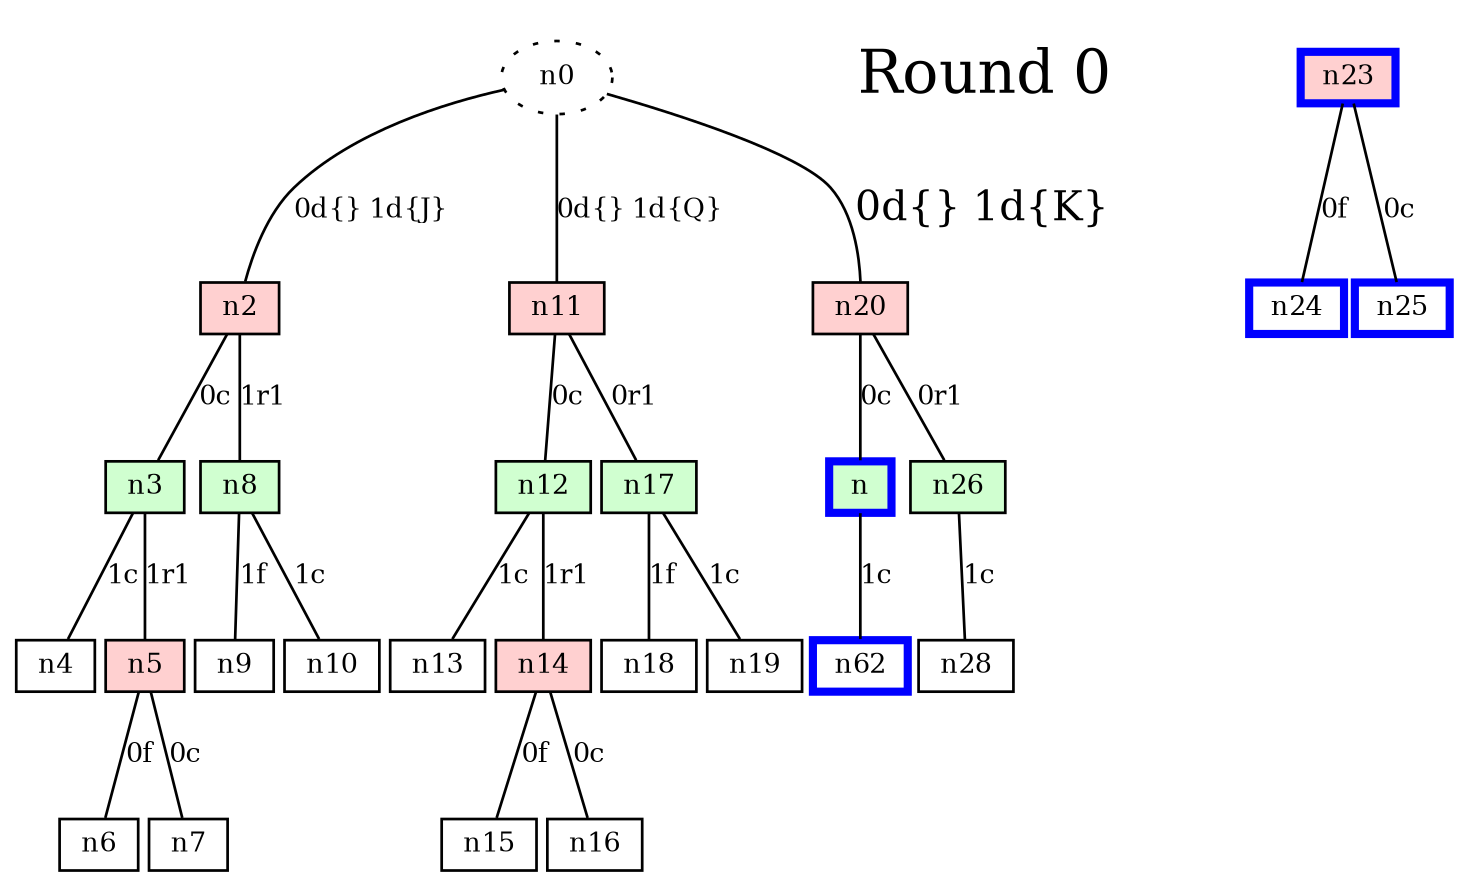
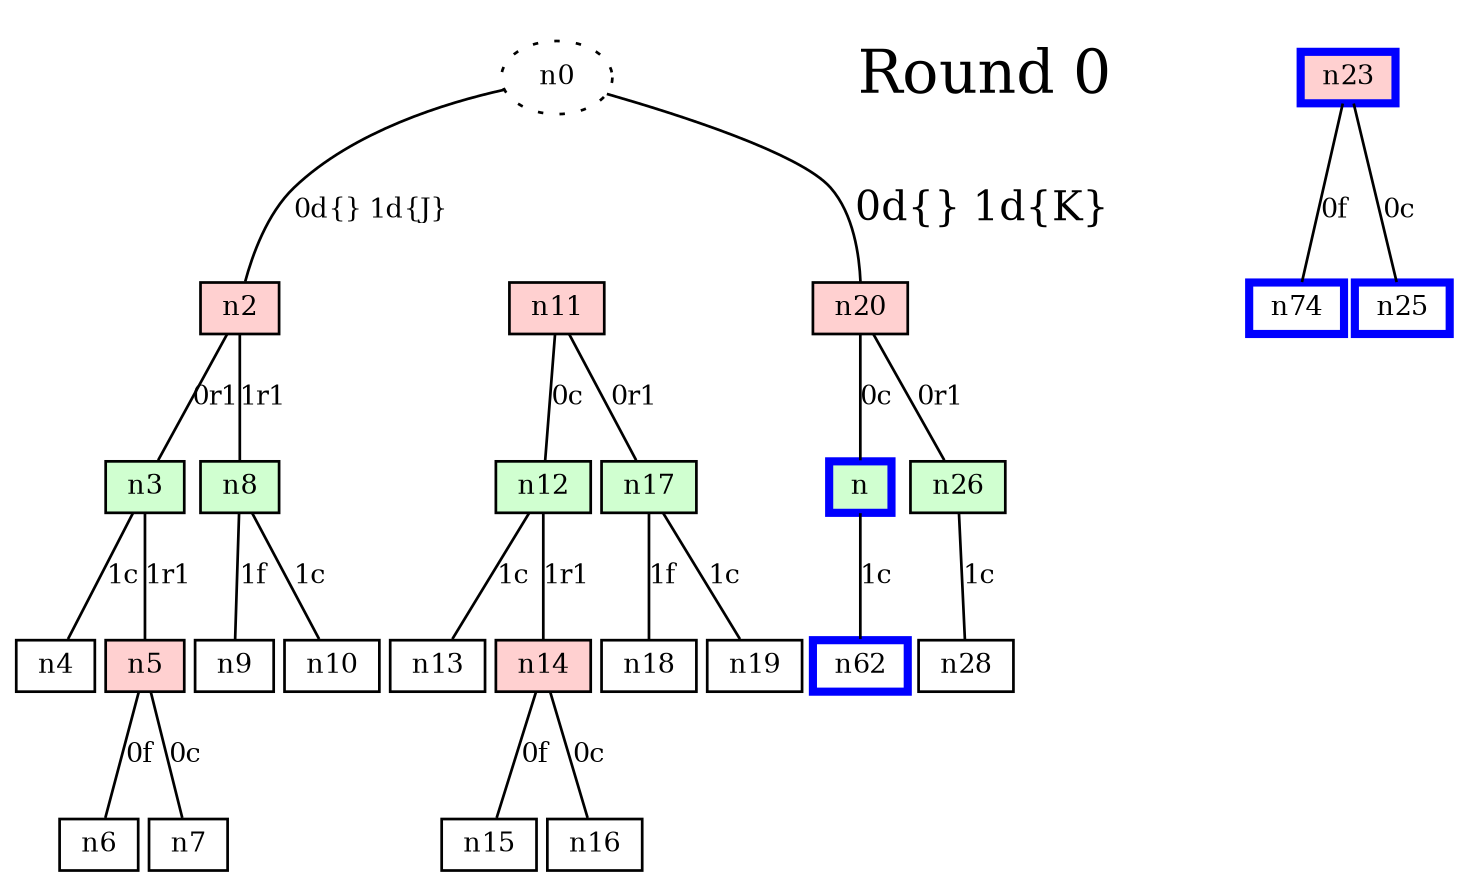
(557, 198) -> none
(1297, 308) -> (1297, 308)
(215, 398) -> (215, 398)
